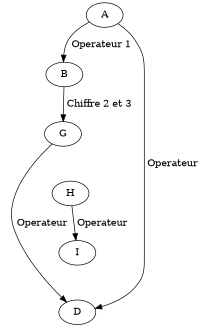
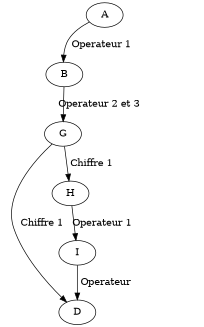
(99, 104) -> (99, 104)
none -> (66, 160)
(144, 171) -> (77, 279)
(42, 223) -> (42, 223)
(102, 223) -> (102, 223)
